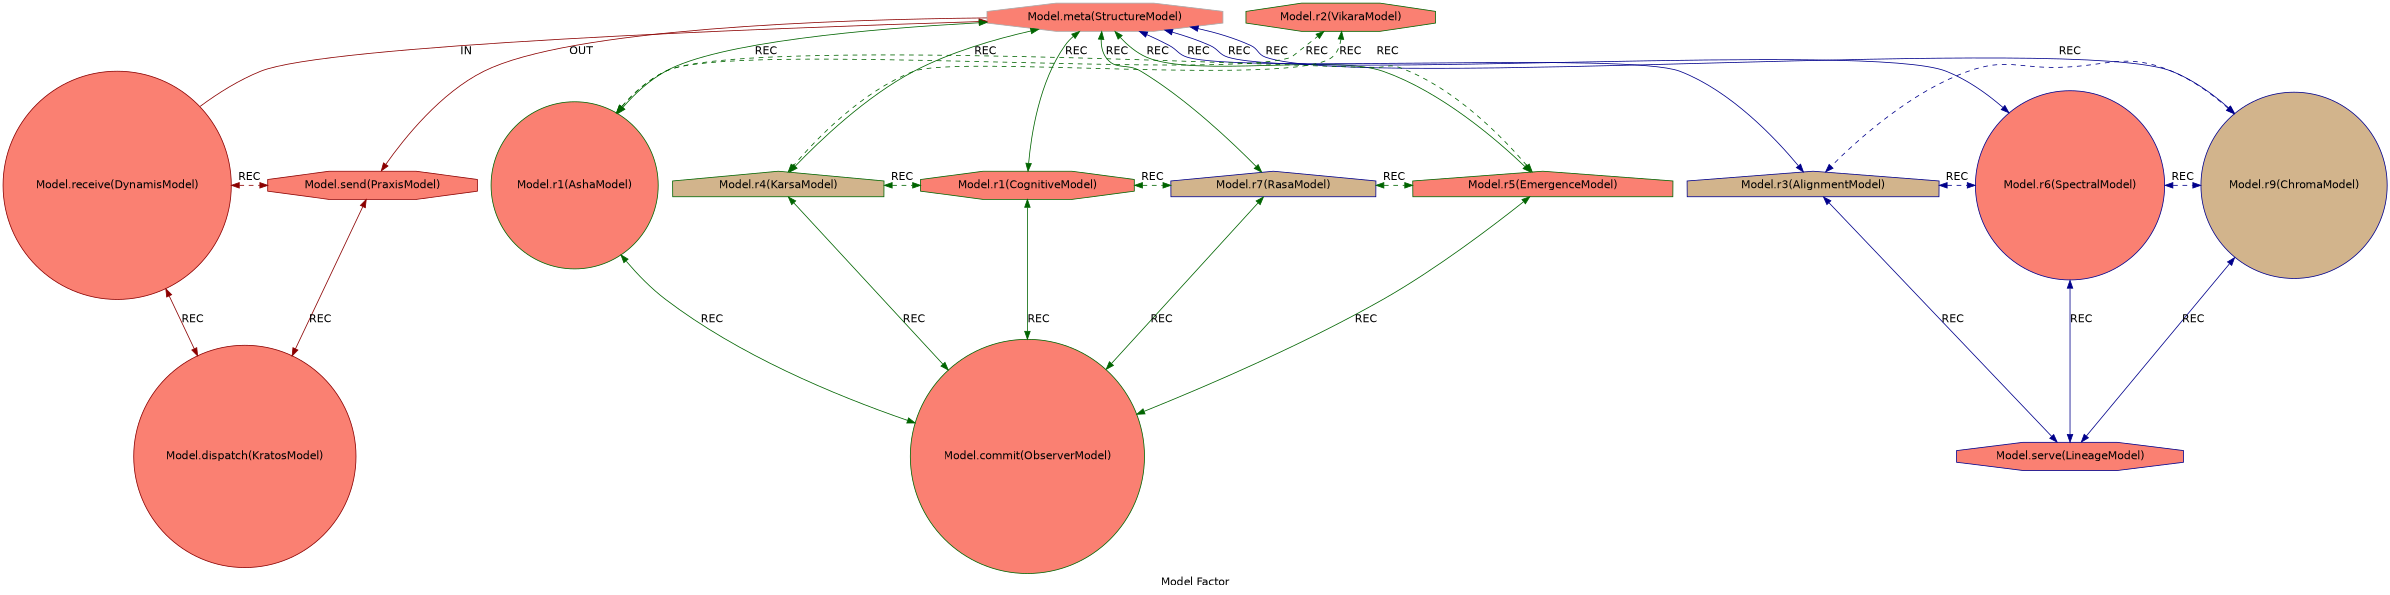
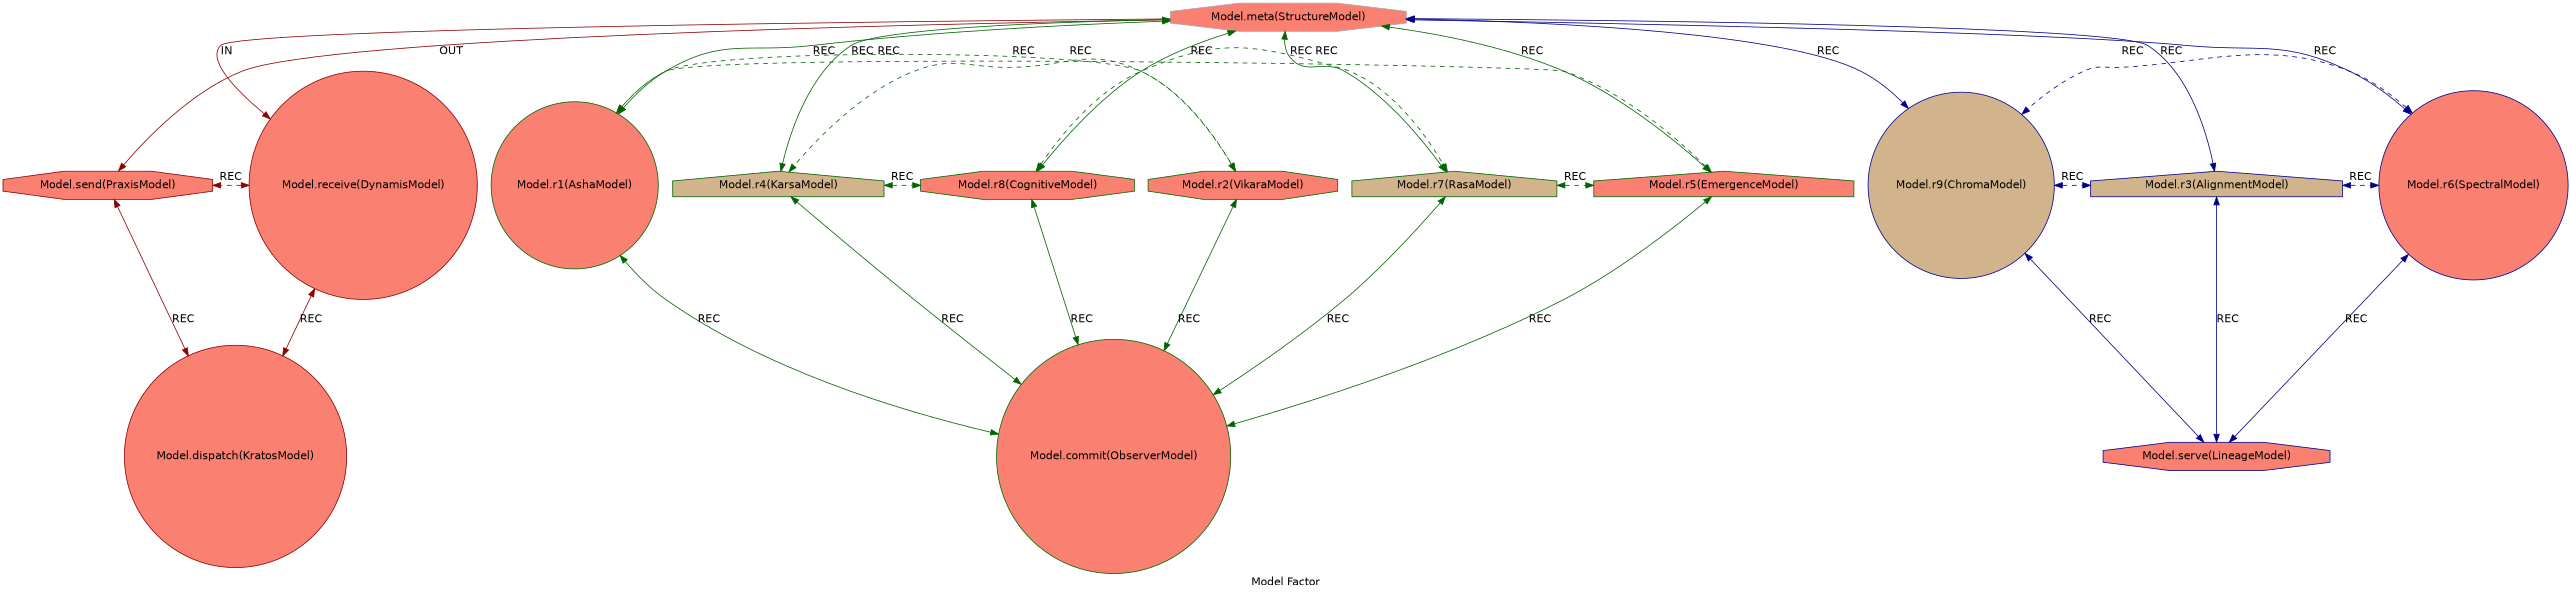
(584, 38) -> (651, 26)
(1027, 185) -> (1027, 185)
(1273, 185) -> (1454, 185)
none -> (1200, 275)
